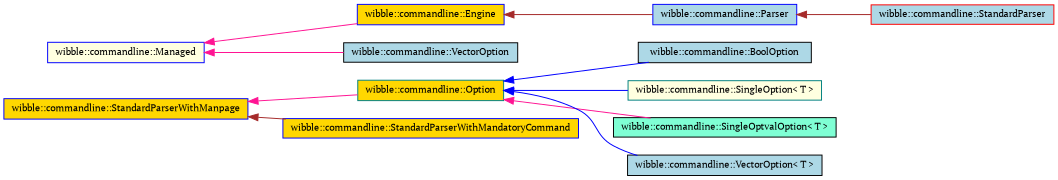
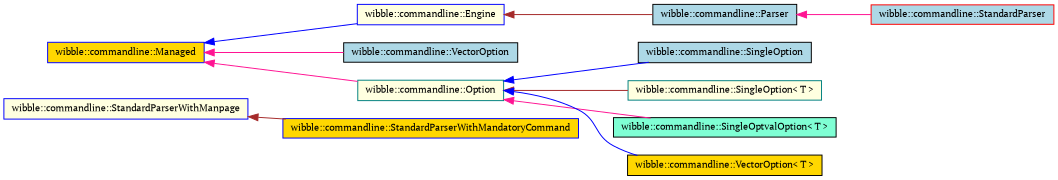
(431, 15) -> (431, 15)
(725, 15) -> (725, 15)
(839, 15) -> (839, 15)
(286, 33) -> (286, 33)
(126, 52) -> (126, 52)
(725, 52) -> (725, 52)
(431, 90) -> (431, 90)
(571, 90) -> (571, 90)
(308, 98) -> (286, 72)
(126, 109) -> (126, 109)
(725, 165) -> (725, 165)
